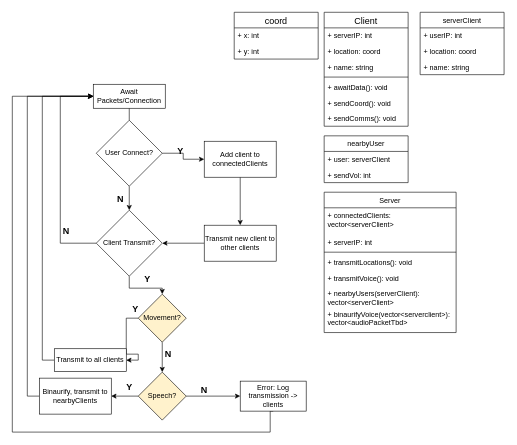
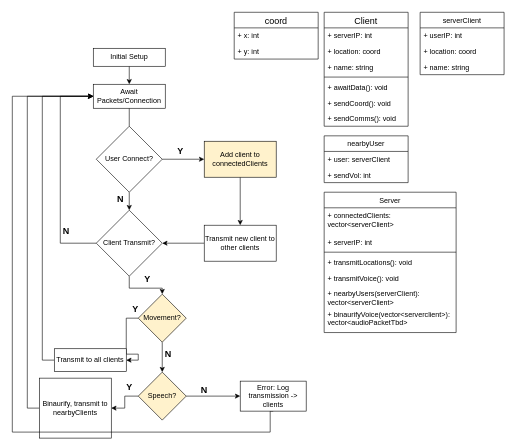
none -> (129, 57)
none -> (129, 78)
(129, 153) -> (129, 159)
(240, 159) -> (240, 159)
(75, 396) -> (75, 408)
